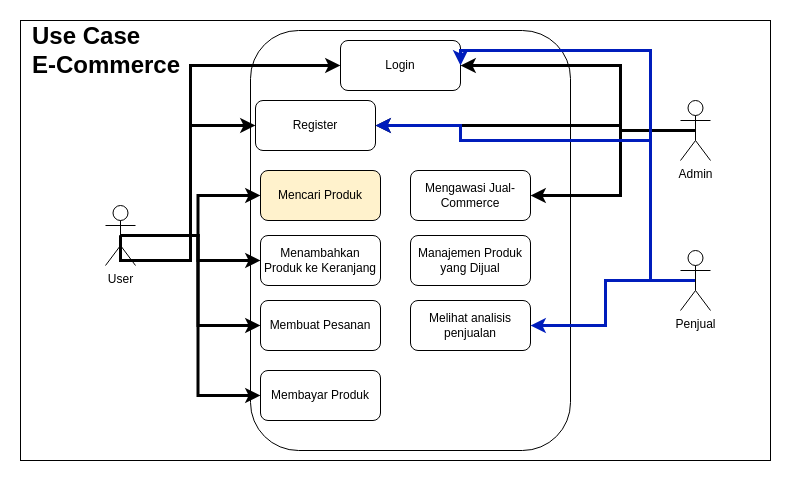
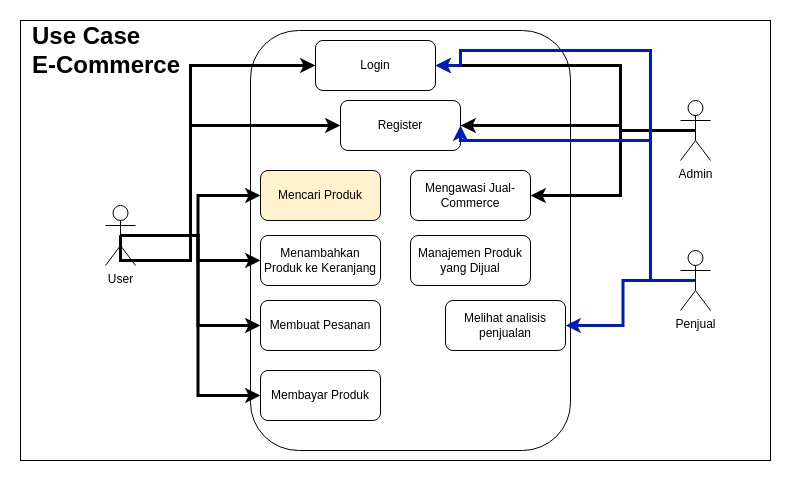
(401, 66) -> (376, 66)
(316, 126) -> (401, 126)
(471, 326) -> (506, 326)
